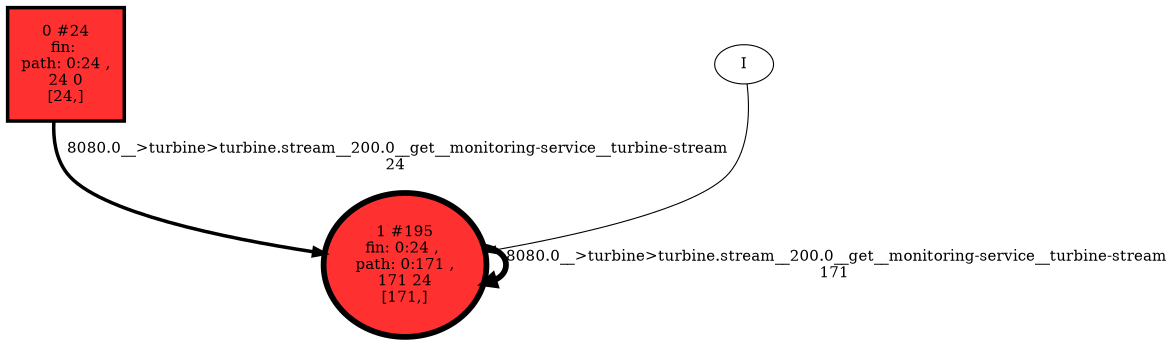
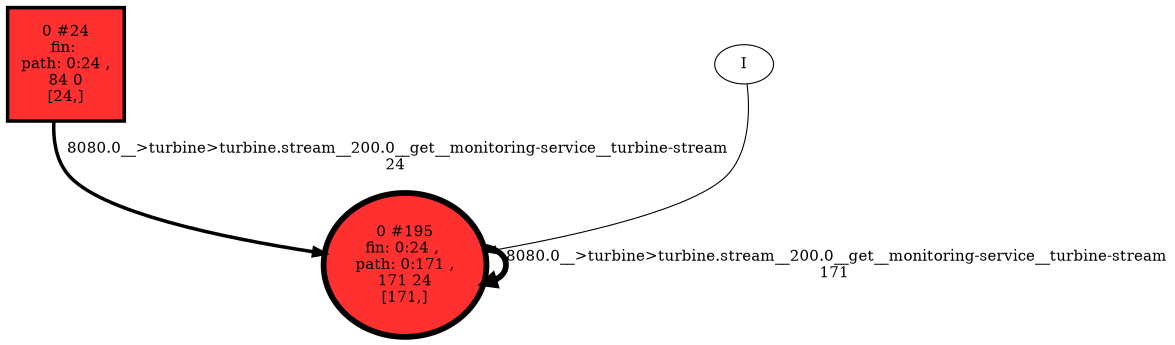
(66, 64) -> (66, 64)
(405, 265) -> (405, 265)
